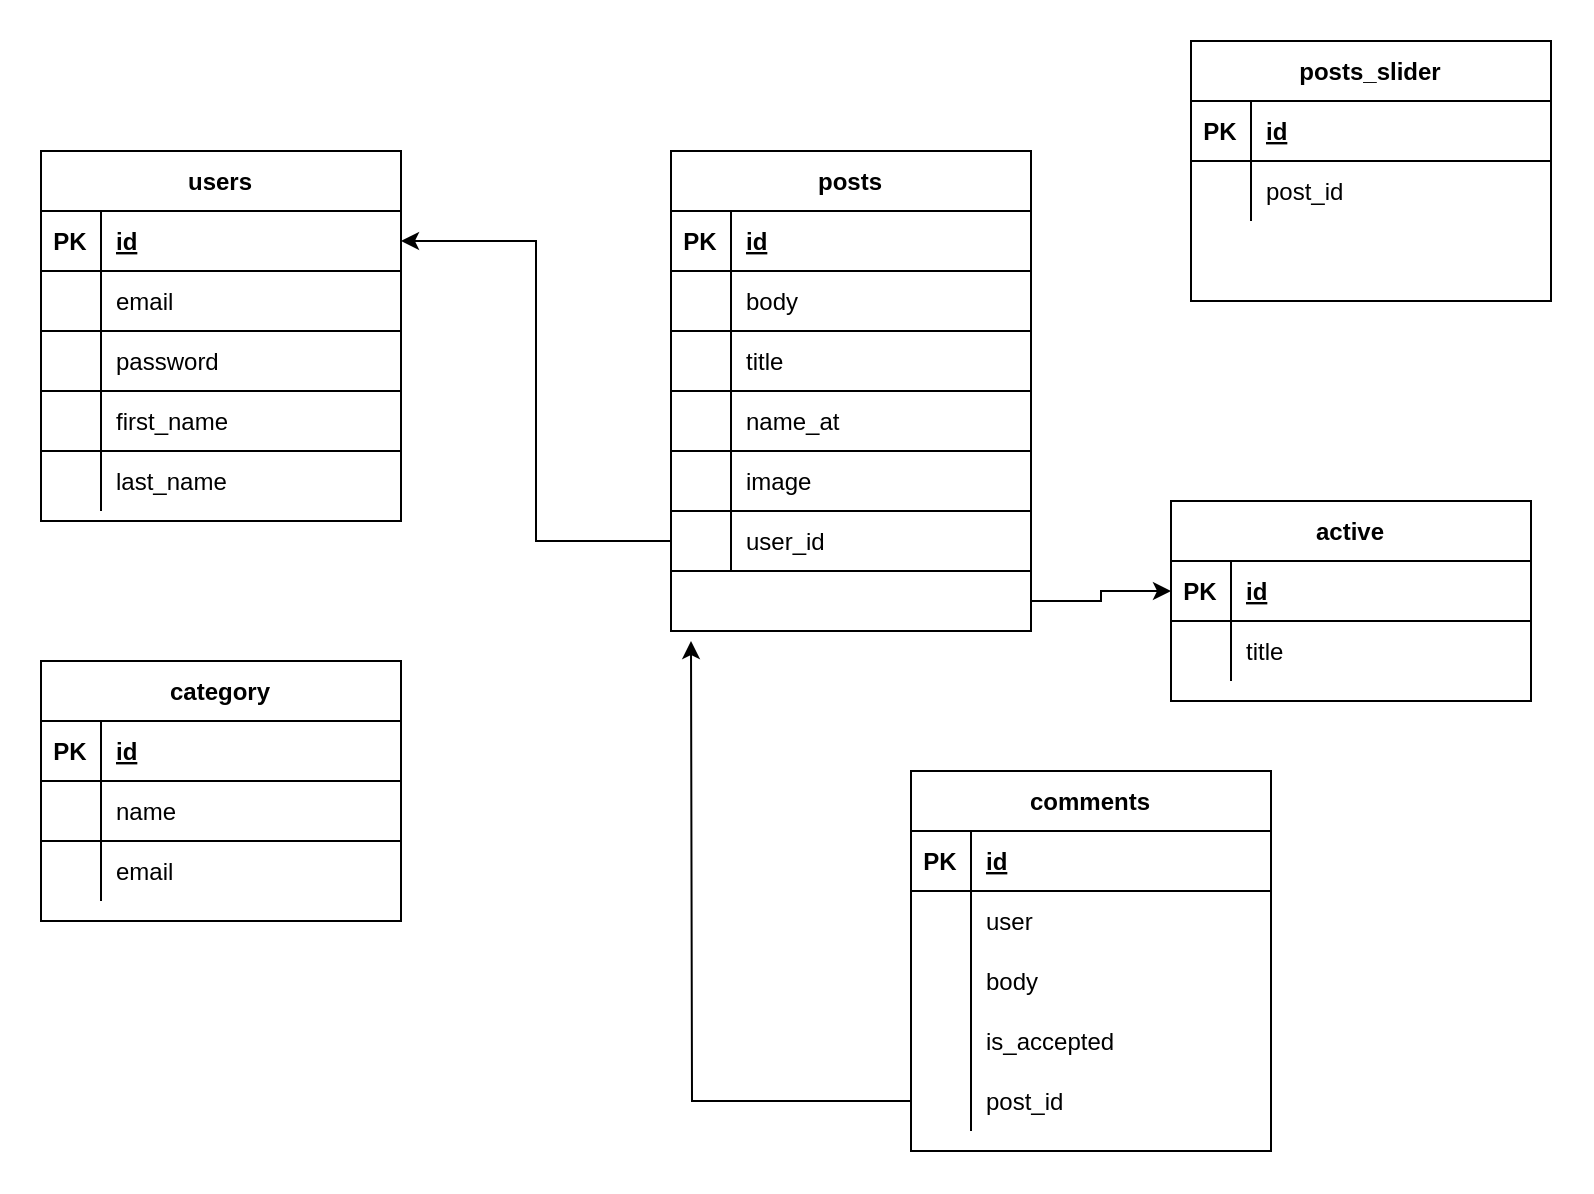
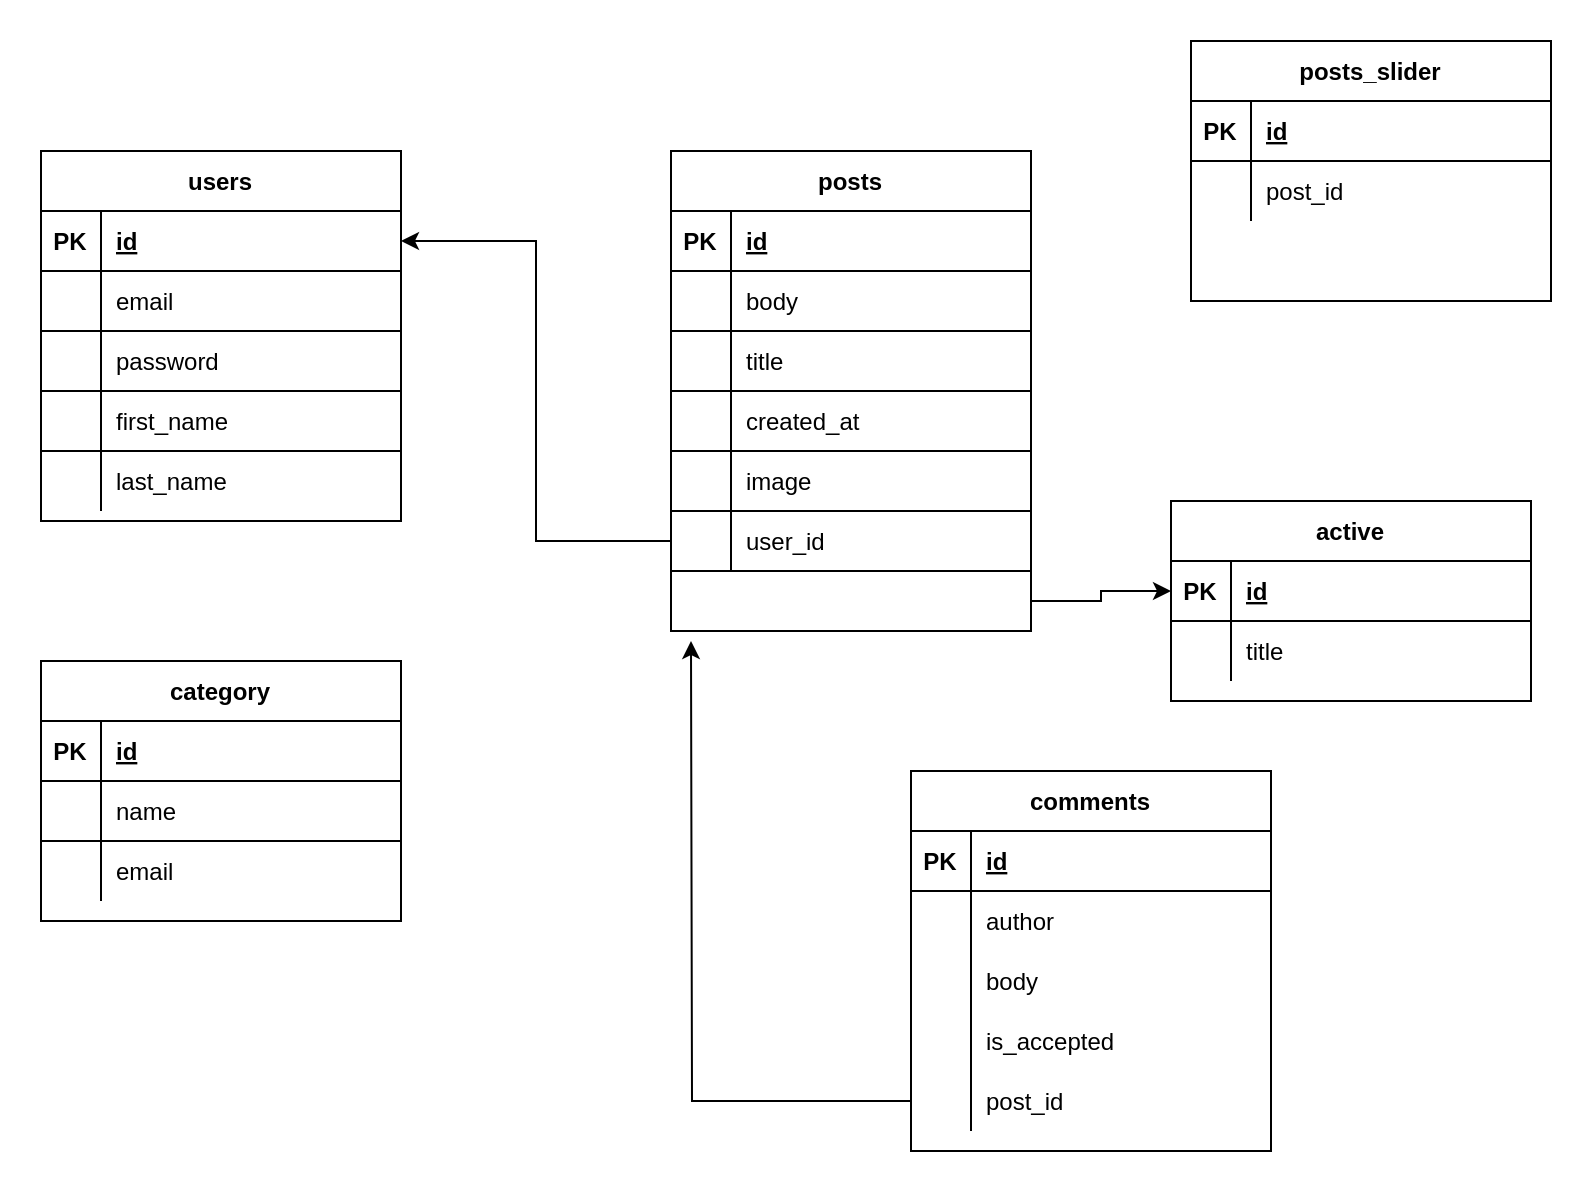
(793, 422) -> (813, 422)
(1013, 922) -> (1026, 922)
